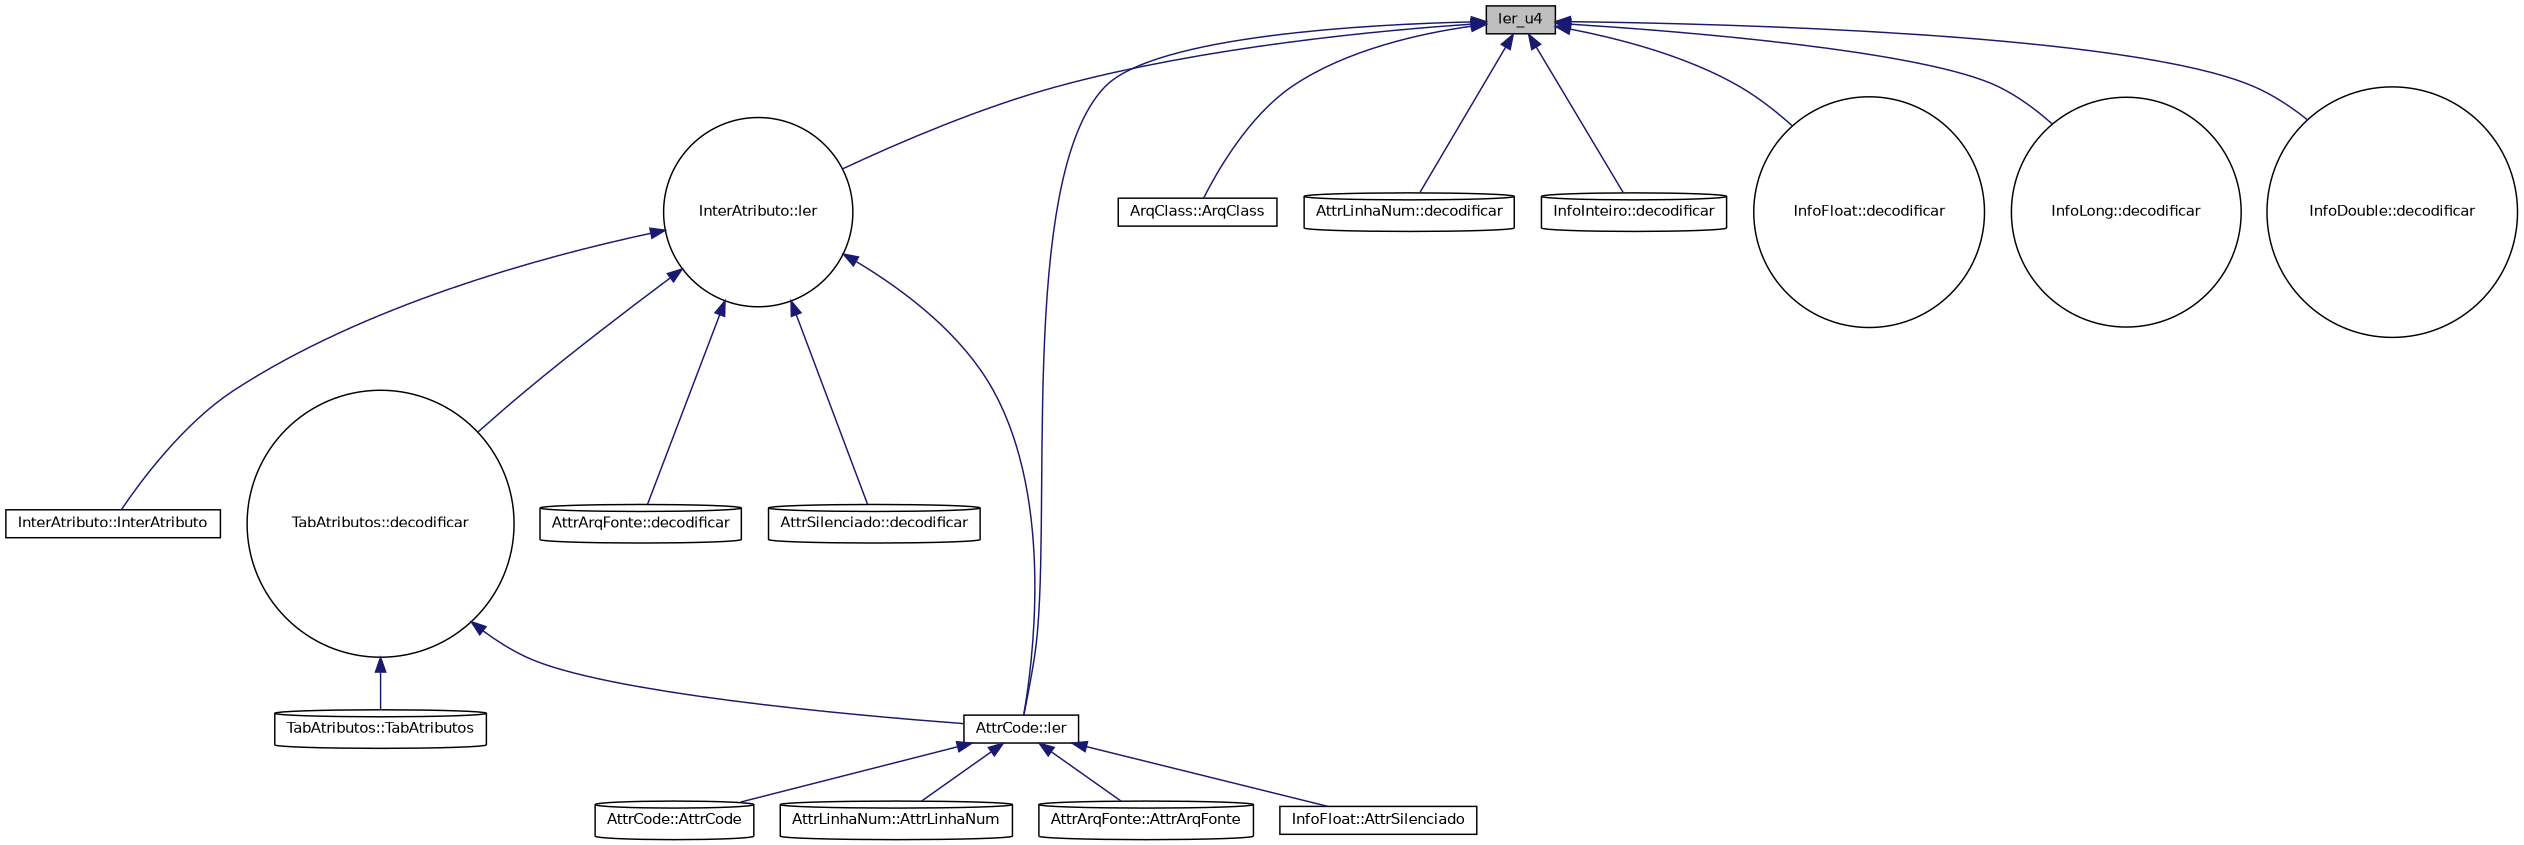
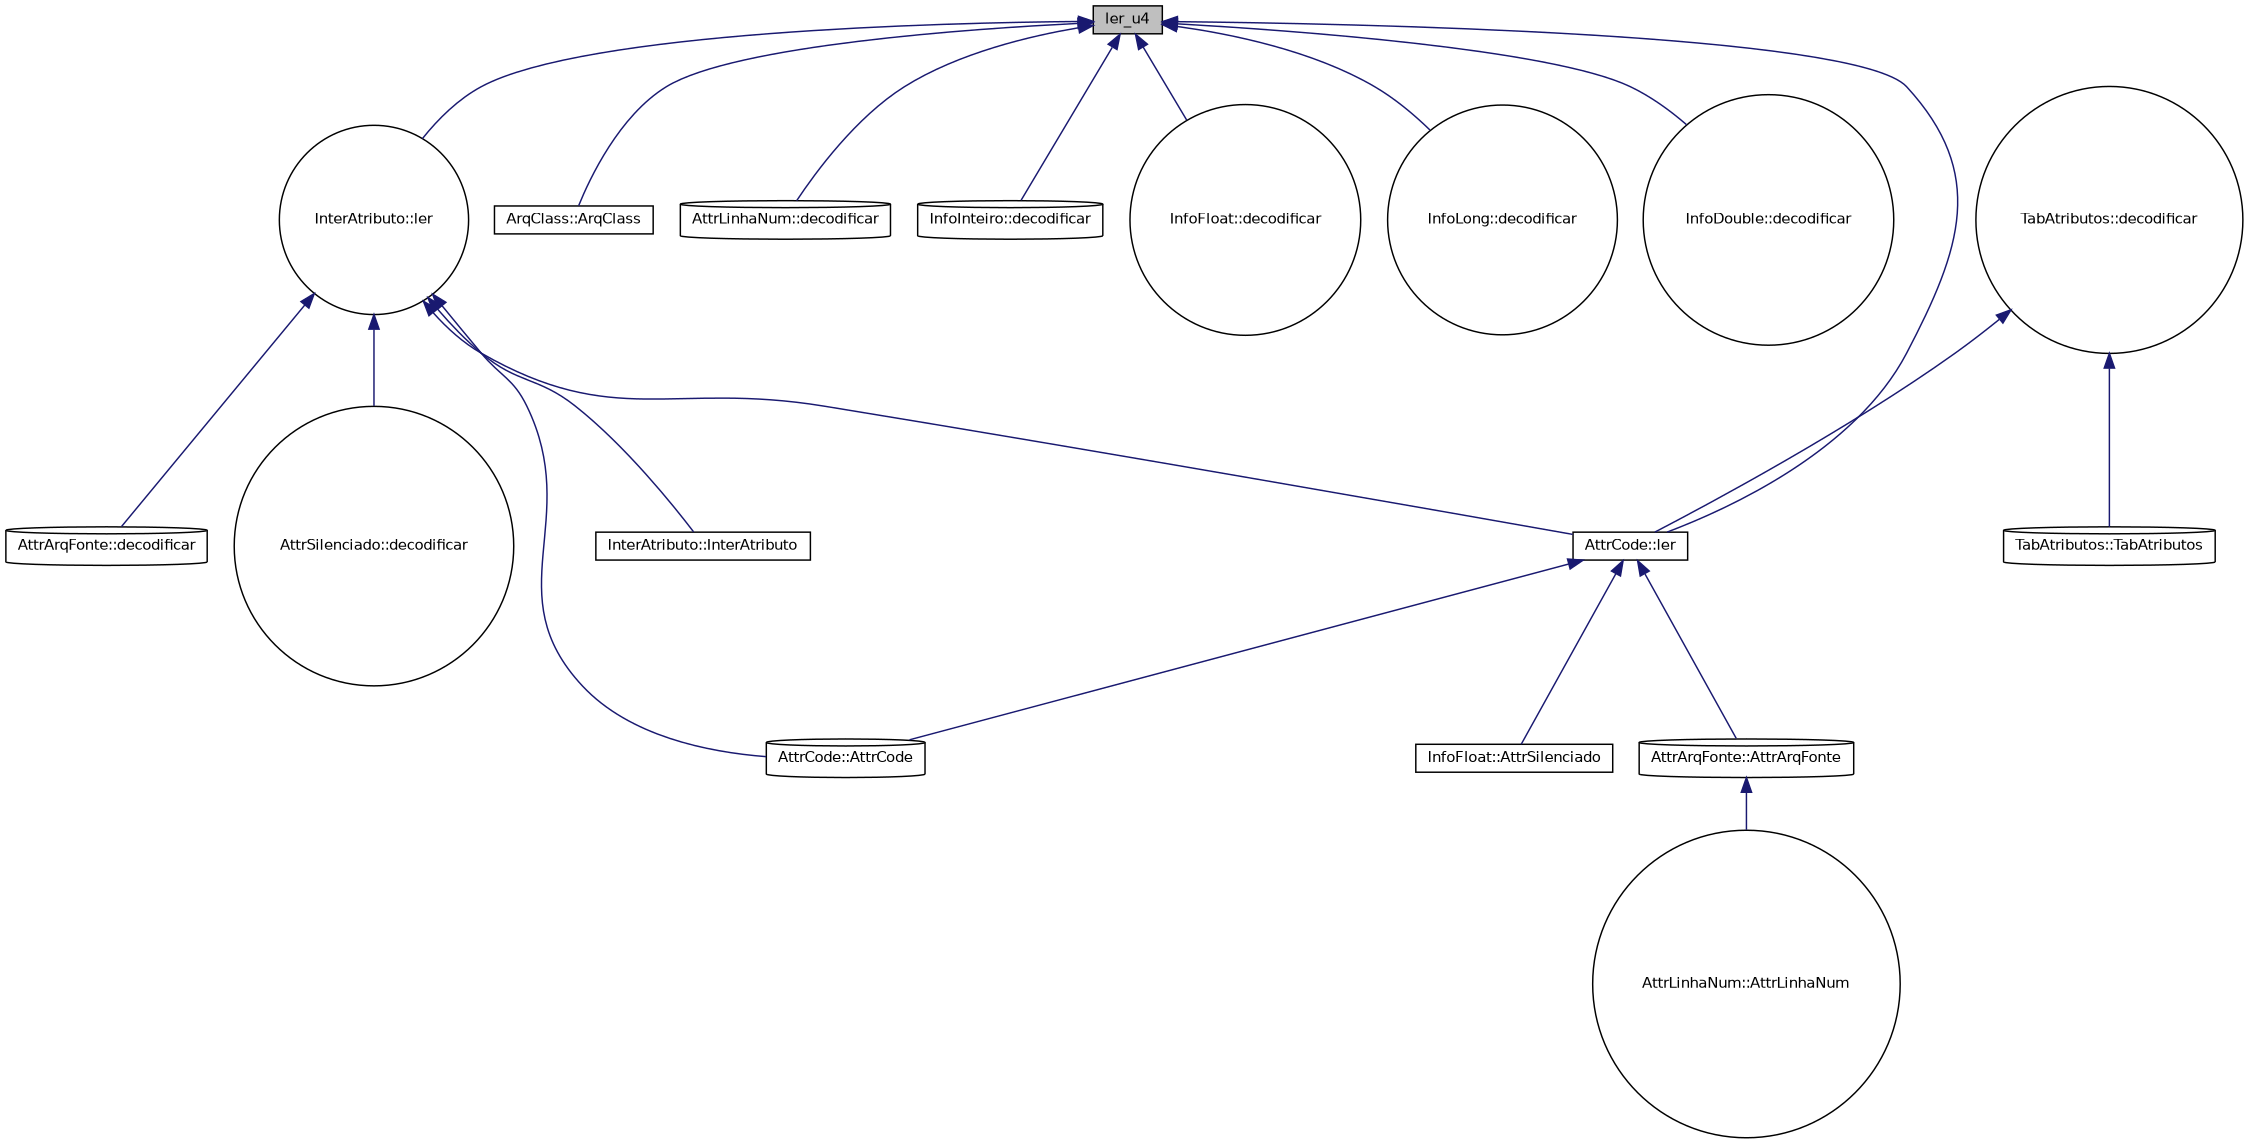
(572, 353) -> (542, 584)
(874, 524) -> (374, 546)
(956, 776) -> (1746, 811)
(896, 820) -> (1746, 984)
